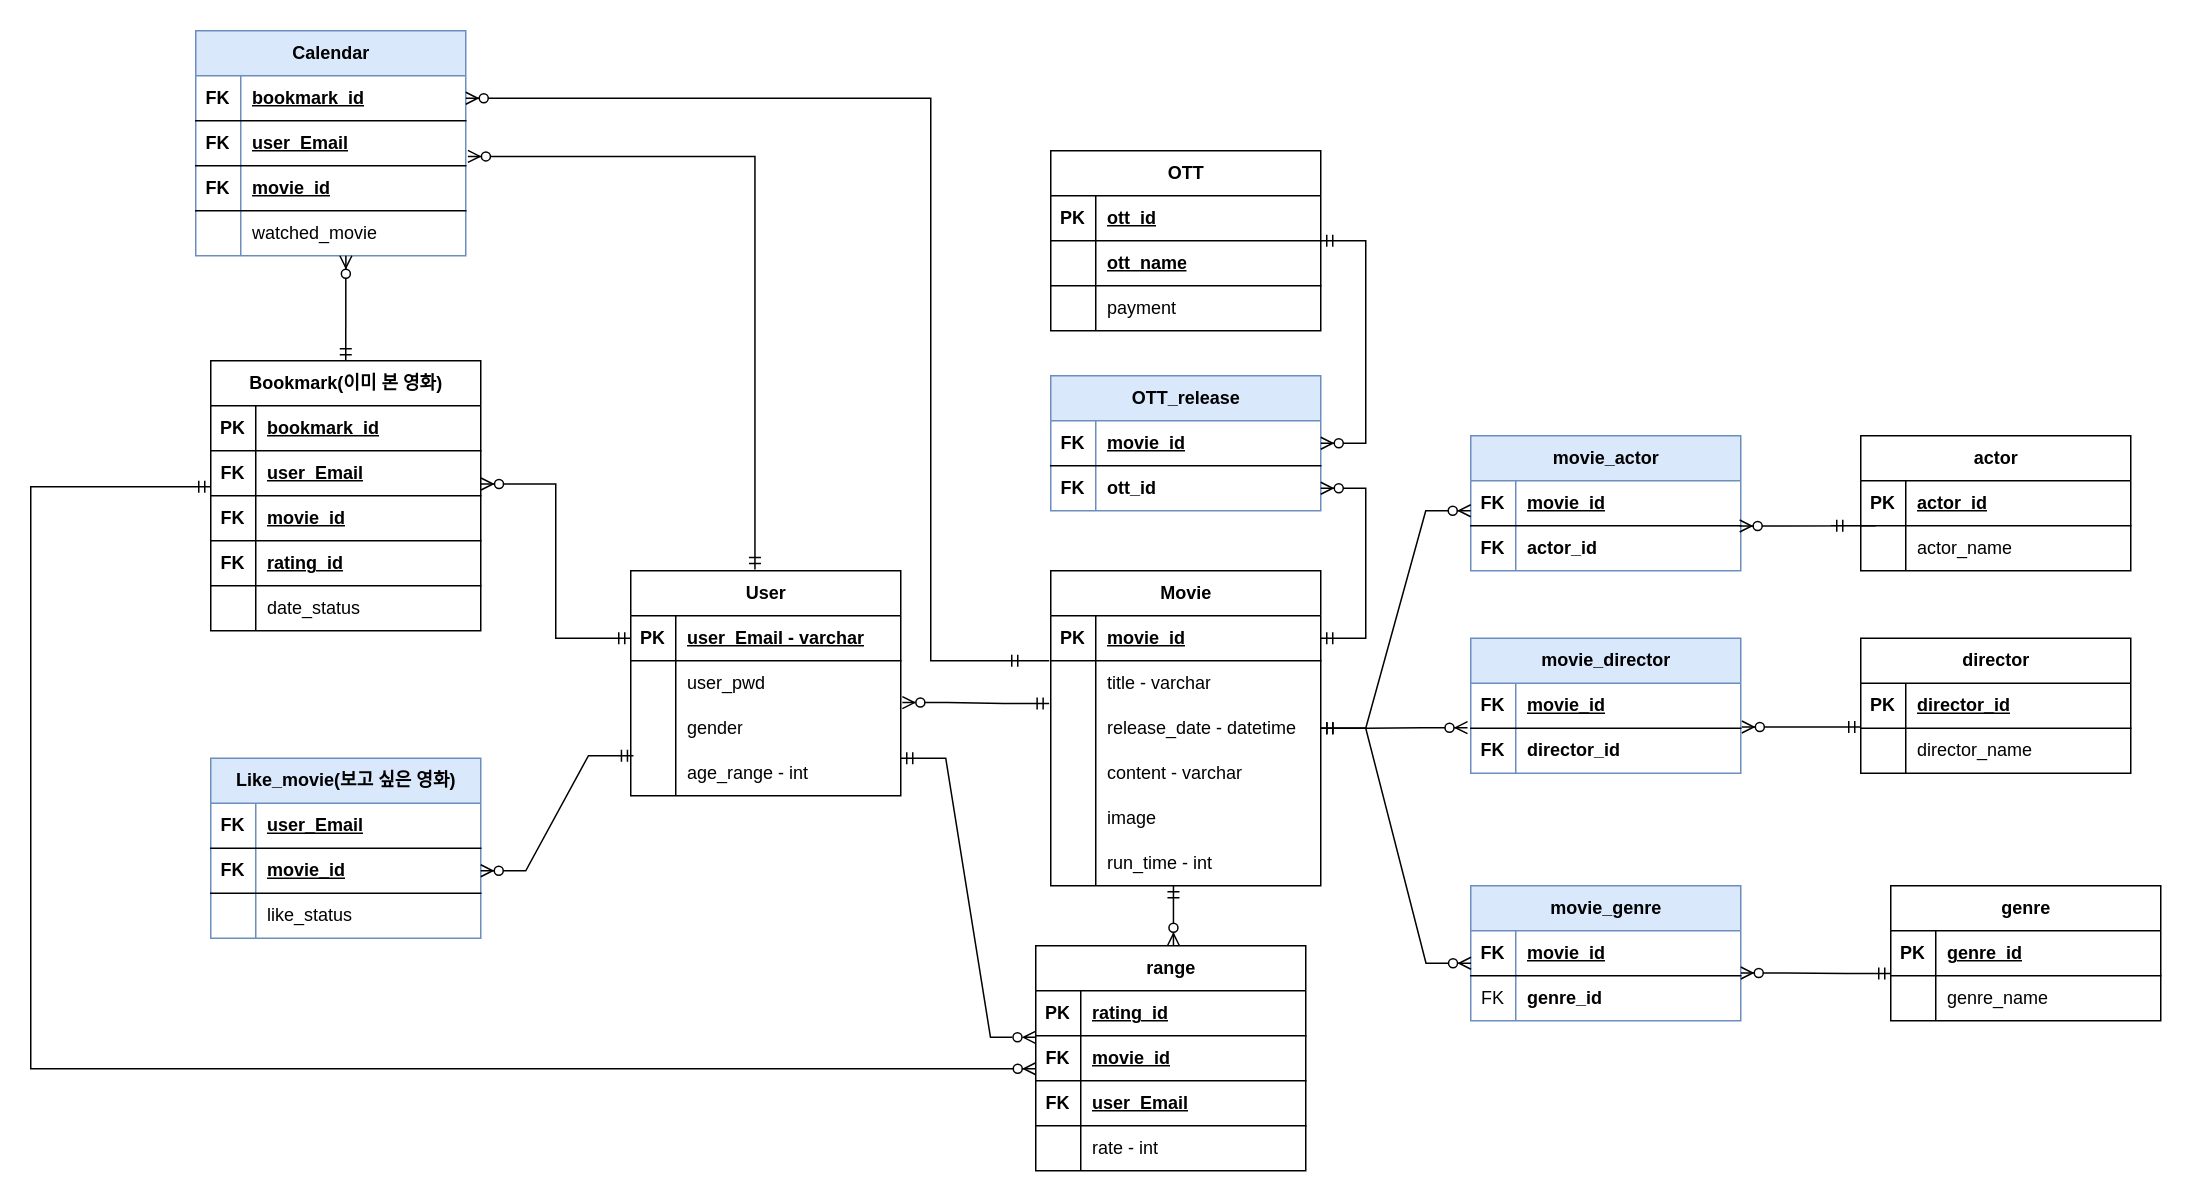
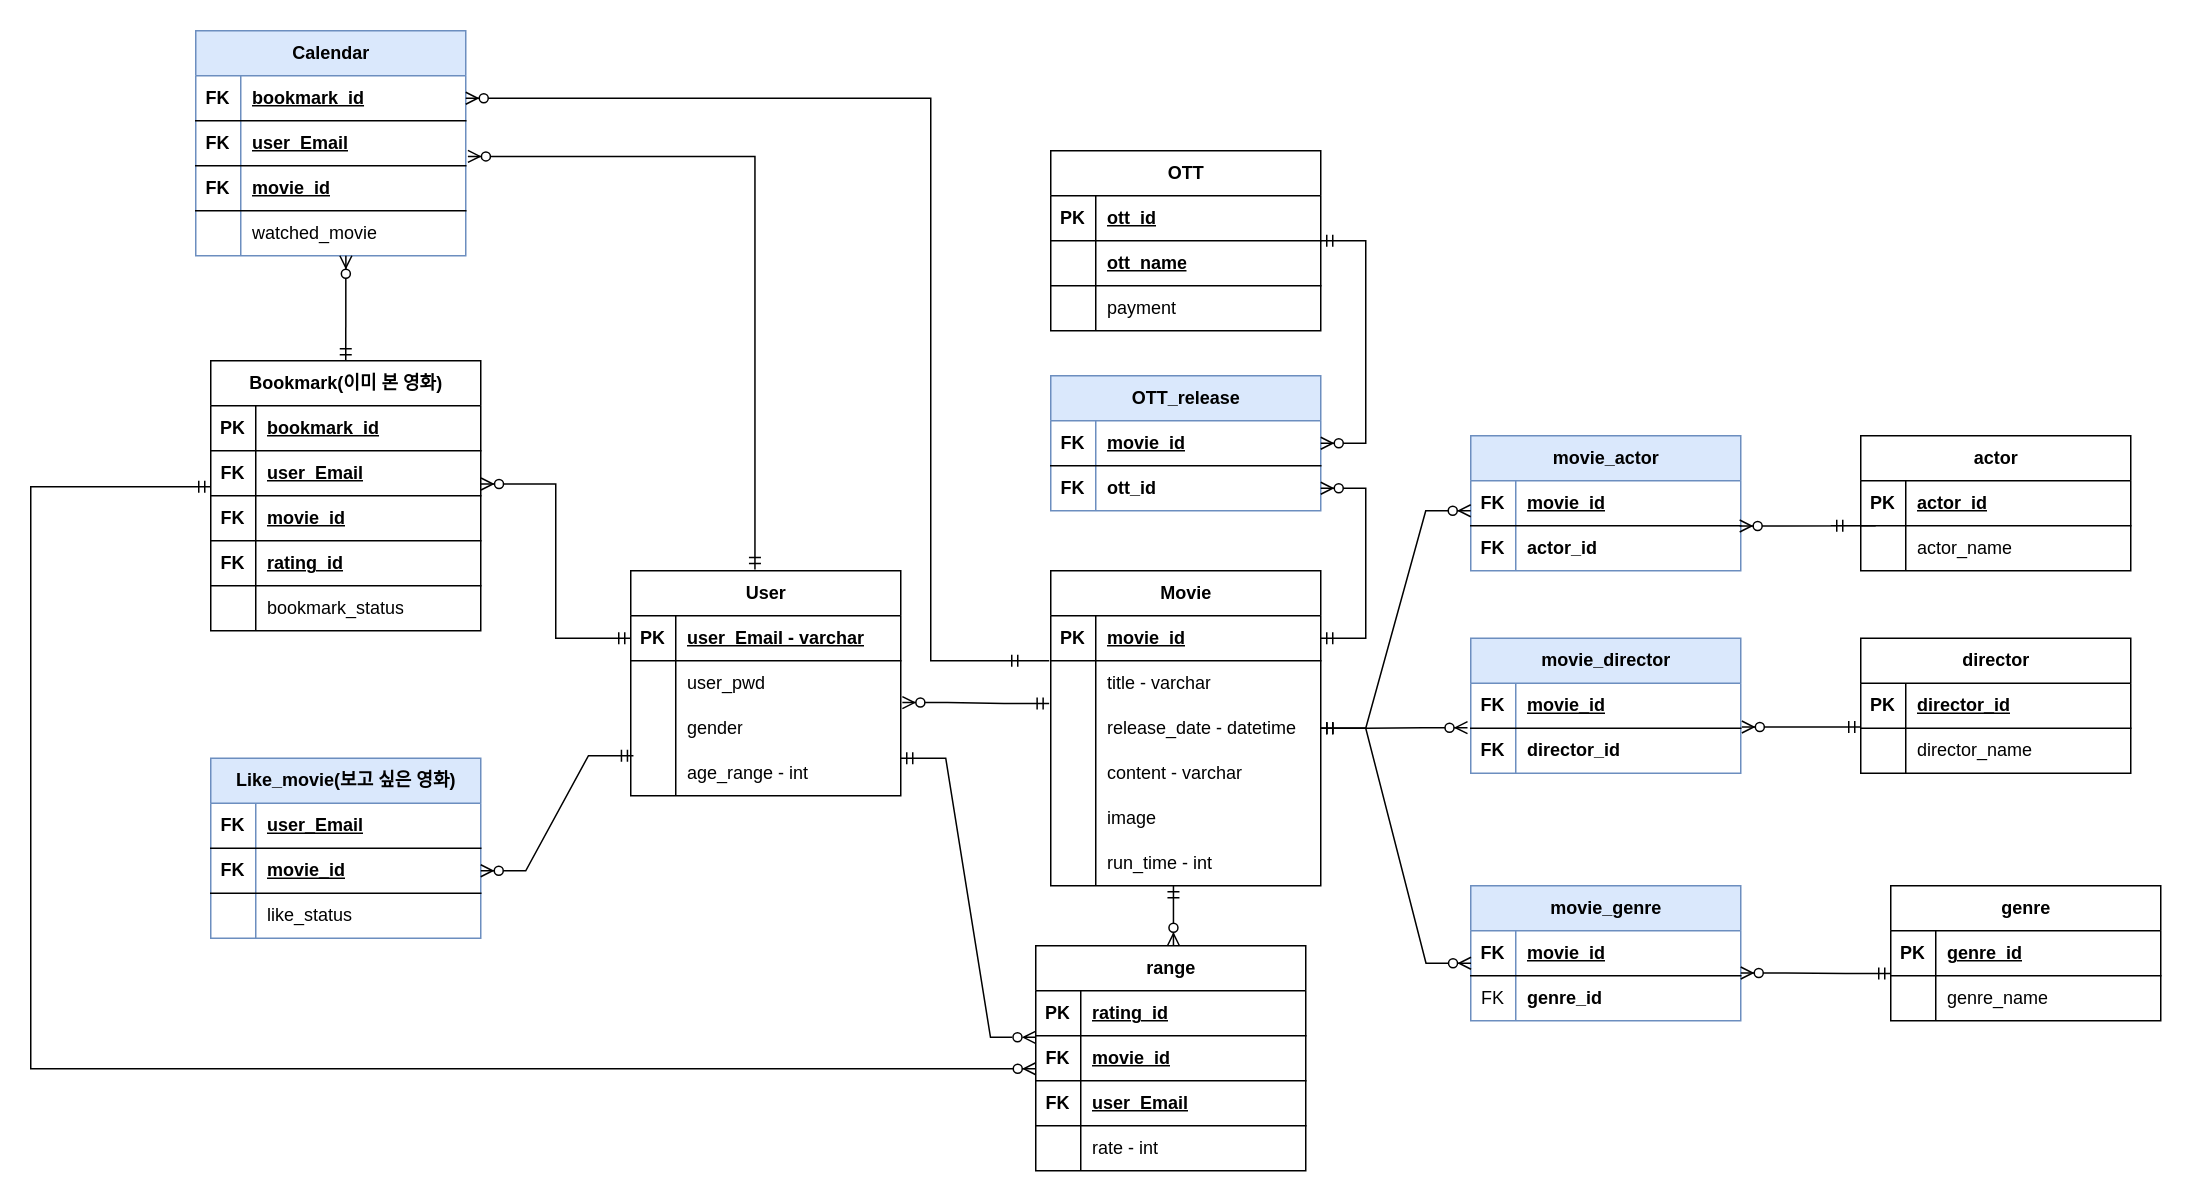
(323, 608) -> (343, 608)
